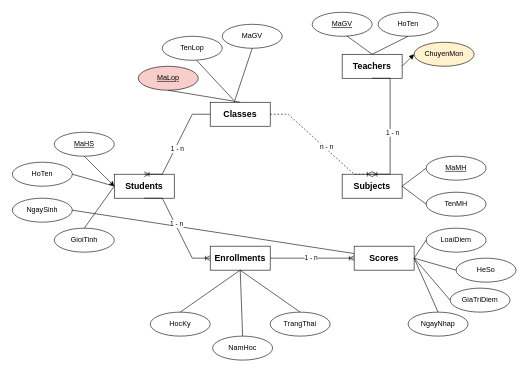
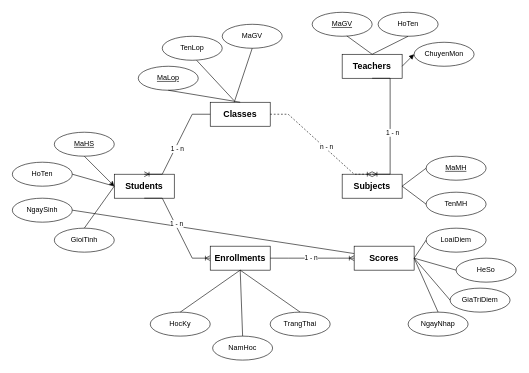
(444, 54) -> (444, 54)
(168, 78) -> (168, 78)
